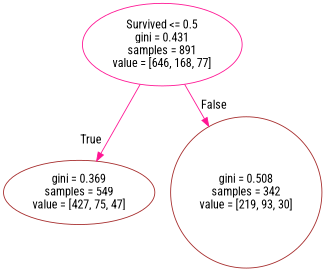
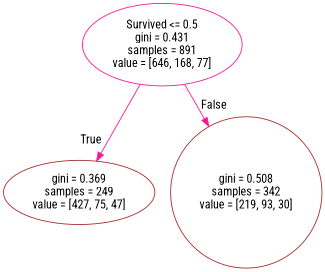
(79, 192) -> (79, 192)
